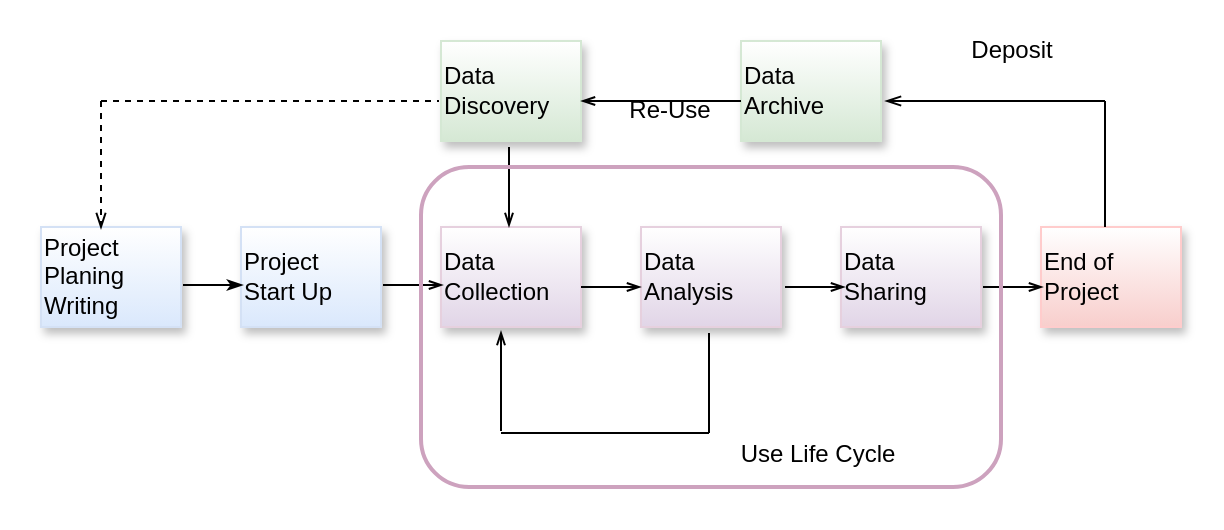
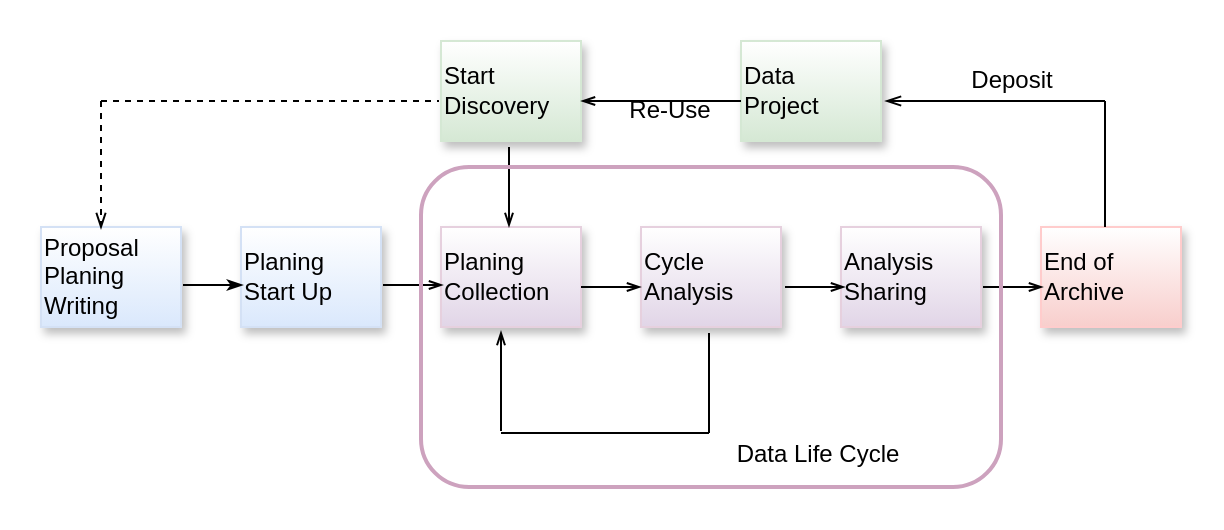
(1013, 51) -> (1013, 81)
(502, 91) -> (502, 91)
(789, 91) -> (792, 91)
(92, 277) -> (96, 277)
(296, 277) -> (296, 277)
(503, 277) -> (503, 277)
(693, 277) -> (693, 277)
(889, 277) -> (893, 277)
(1092, 277) -> (1089, 277)
(819, 455) -> (819, 455)
